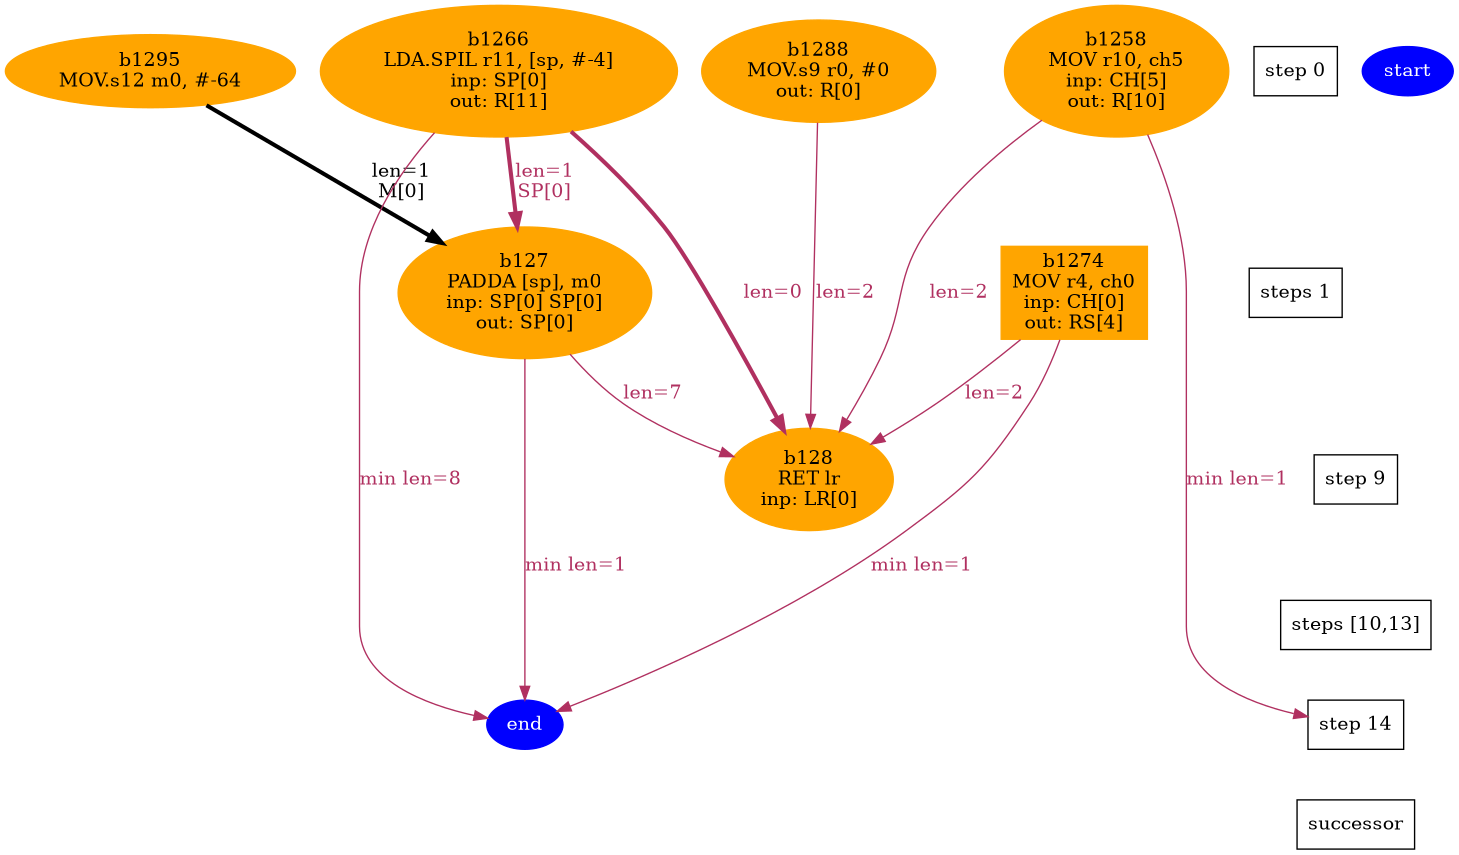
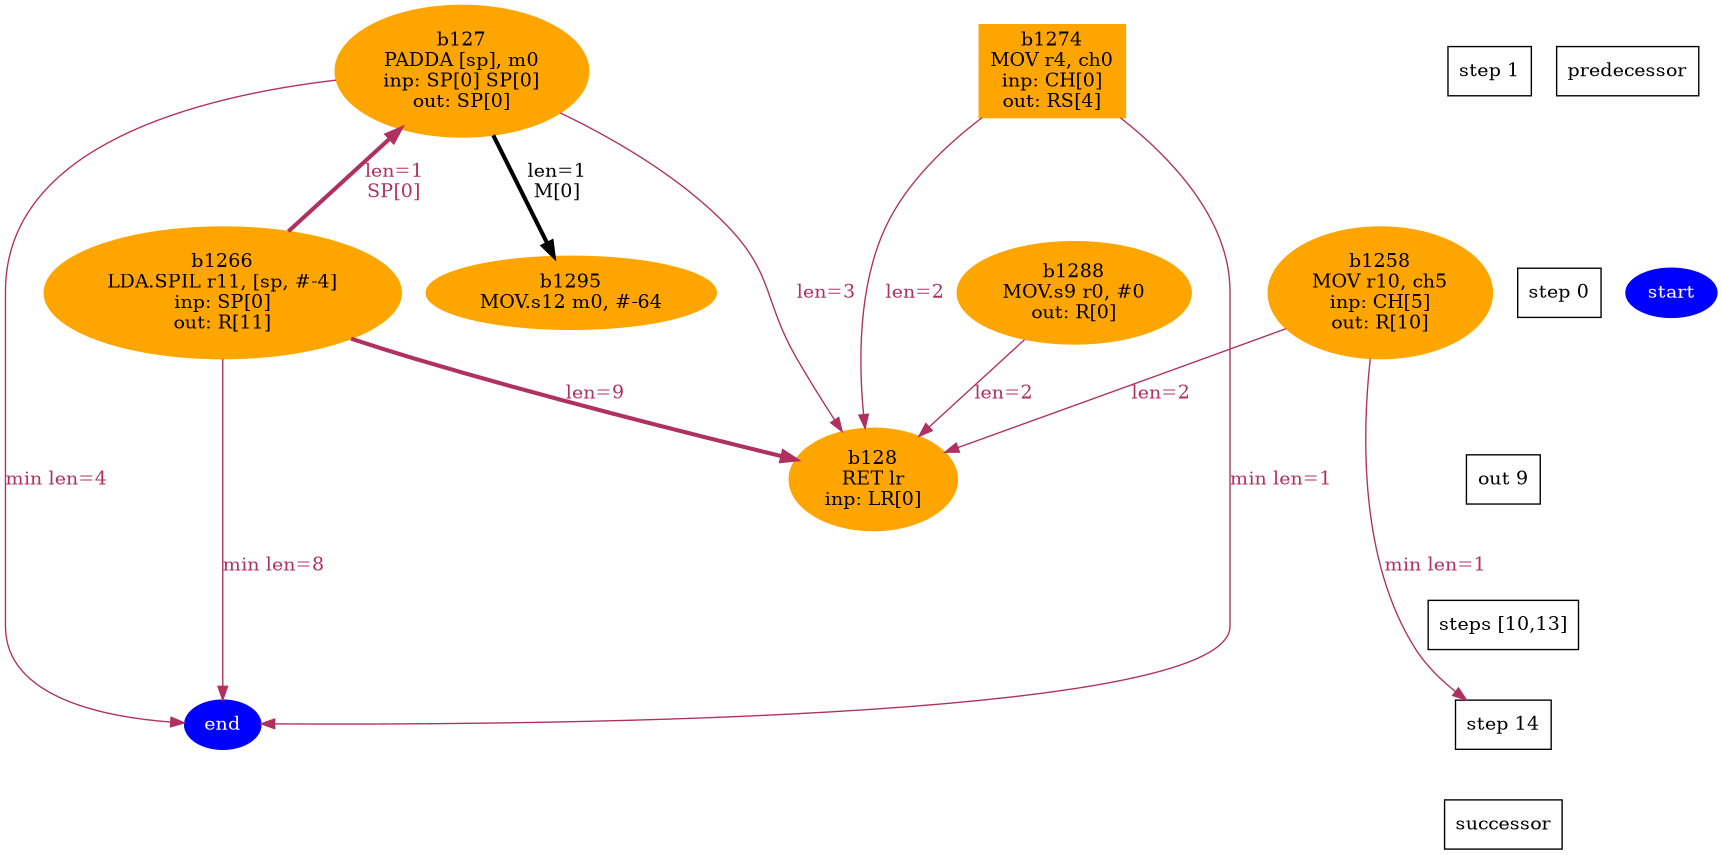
none -> (1628, 71)
(318, 171) -> (520, 189)
(773, 293) -> (595, 393)
(1296, 293) -> (1490, 71)
(653, 393) -> (826, 293)
(1356, 479) -> (1503, 479)
(576, 566) -> (57, 479)
